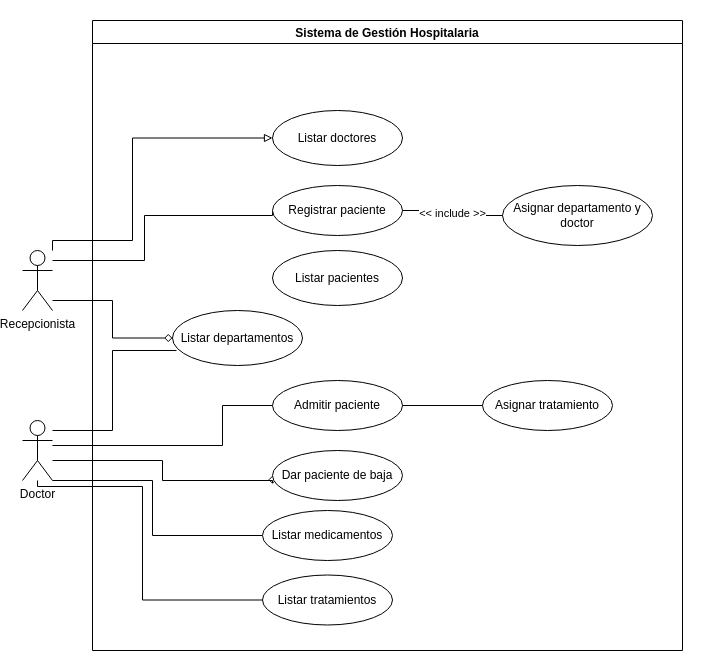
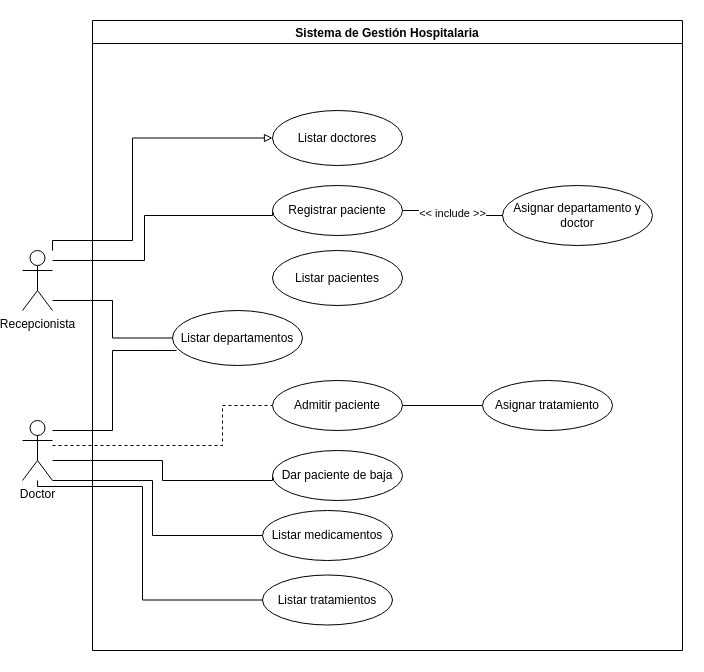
(164, 338) -> (168, 338)
(183, 446) -> (183, 446)
(271, 481) -> (273, 481)
